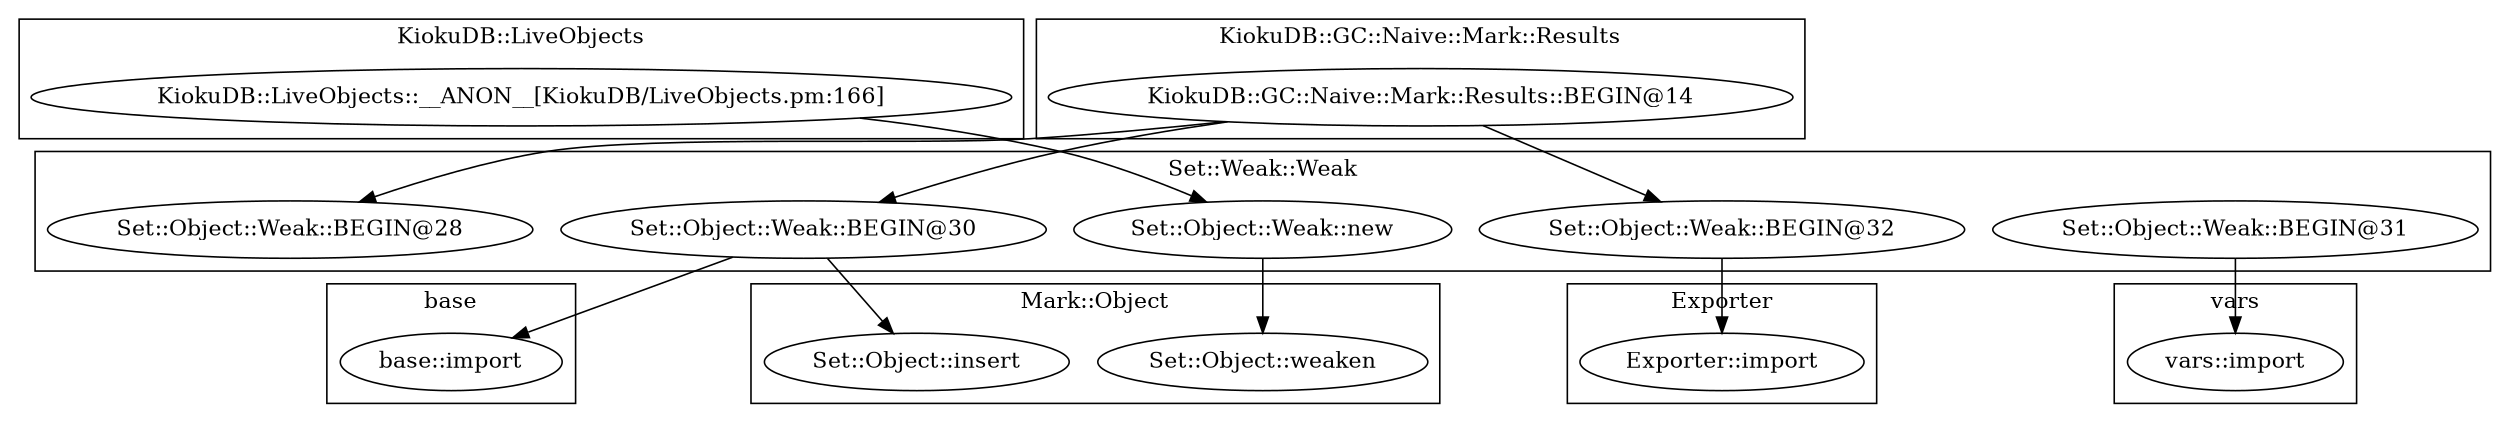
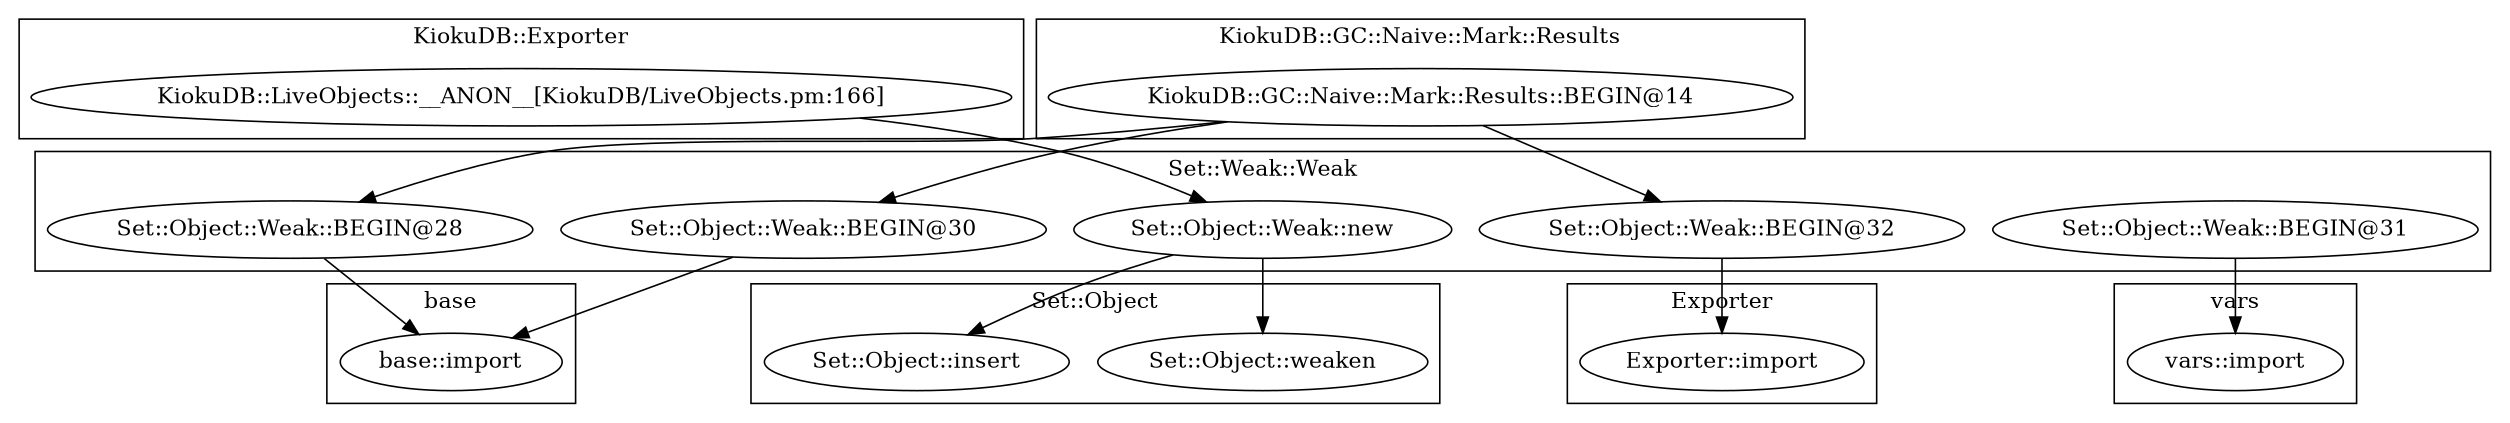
(521, 37) -> (521, 37)
none -> (369, 295)
(859, 295) -> (1057, 294)
(1095, 302) -> (1095, 302)
